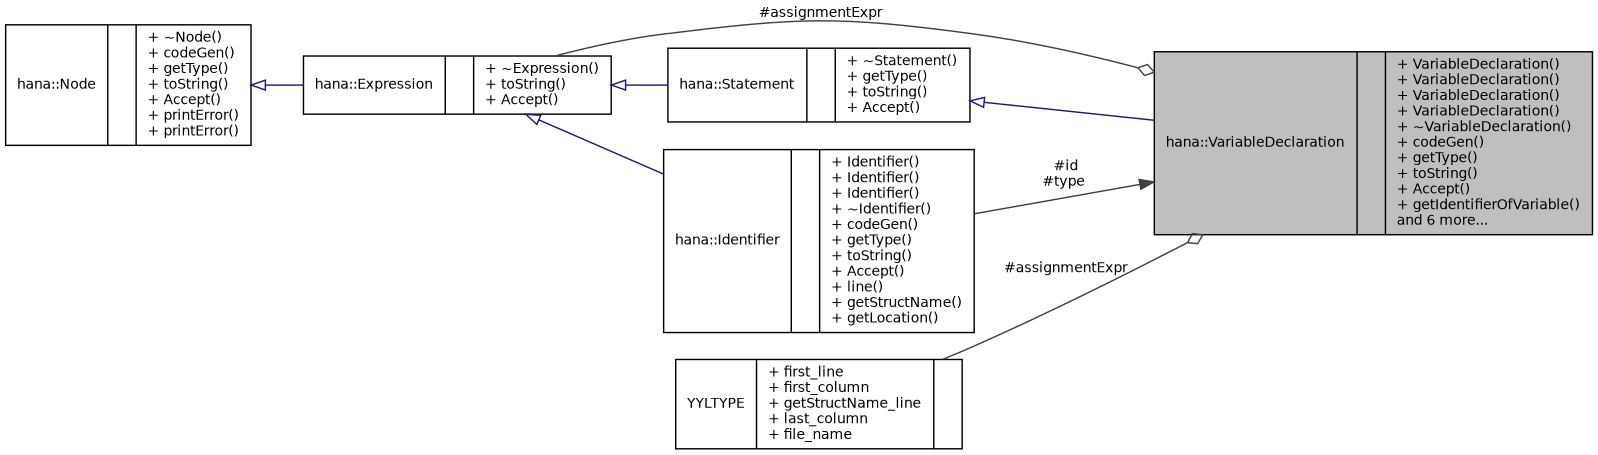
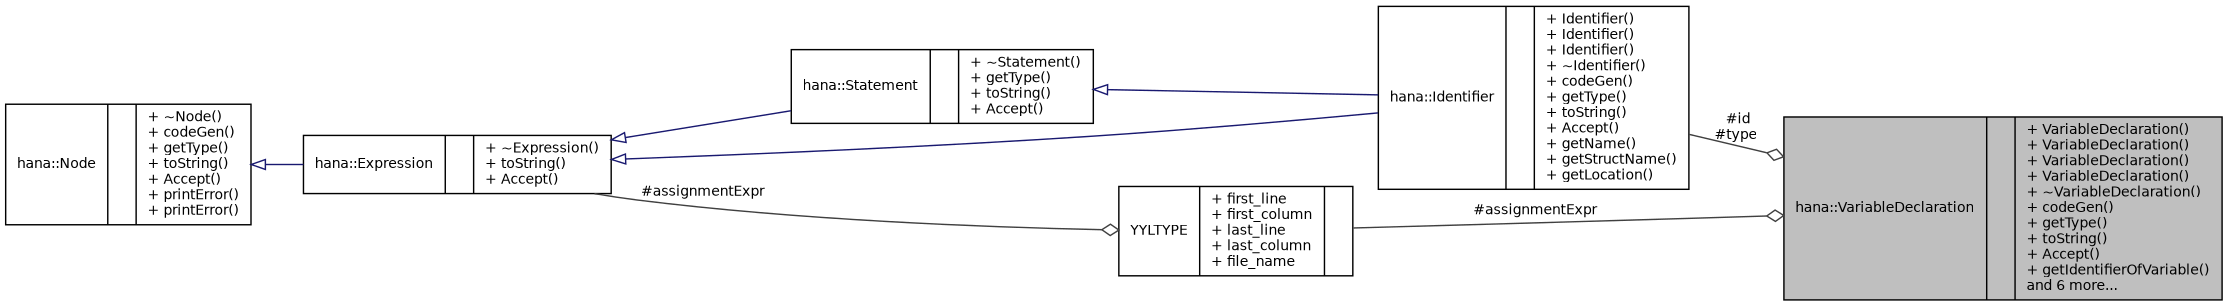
(847, 21) -> (848, 219)
(1069, 111) -> (1243, 92)
(1057, 199) -> (1728, 144)
(857, 287) -> (1591, 144)
(845, 403) -> (1249, 230)
